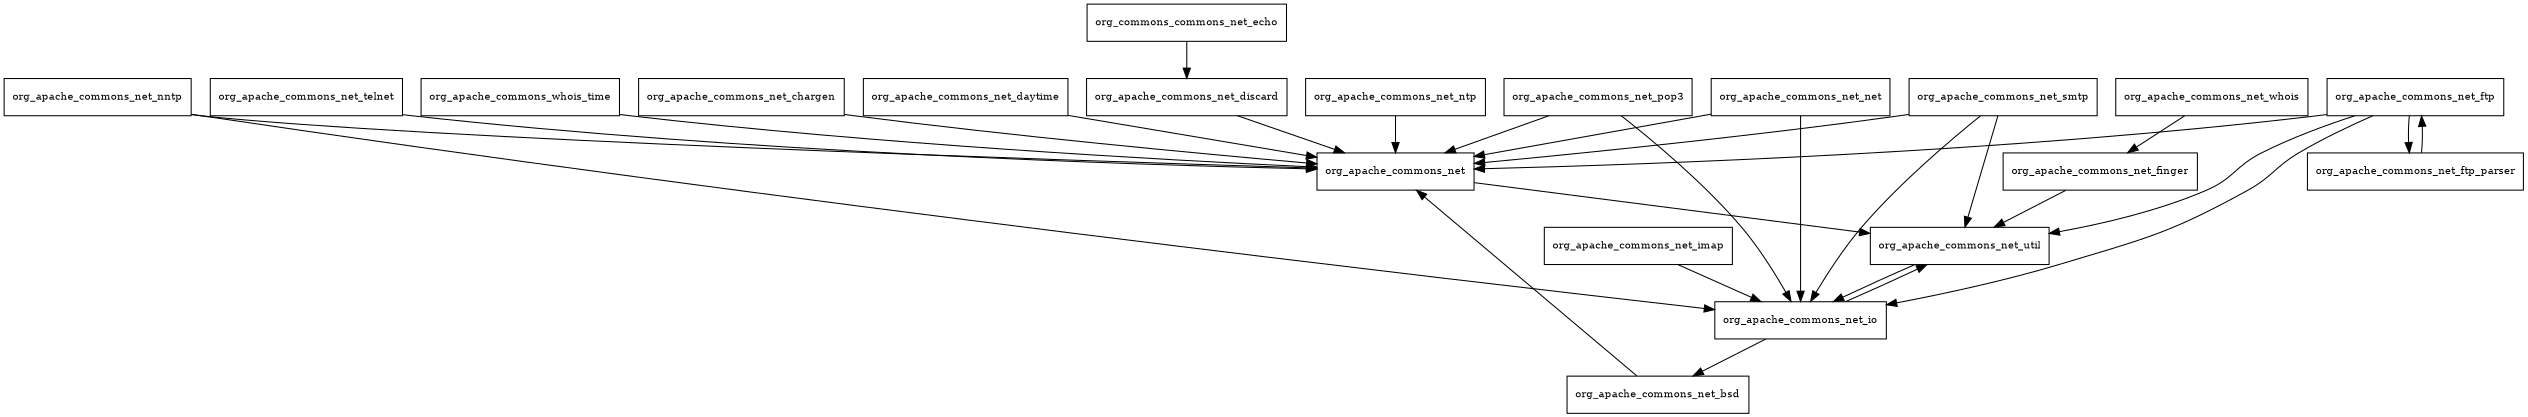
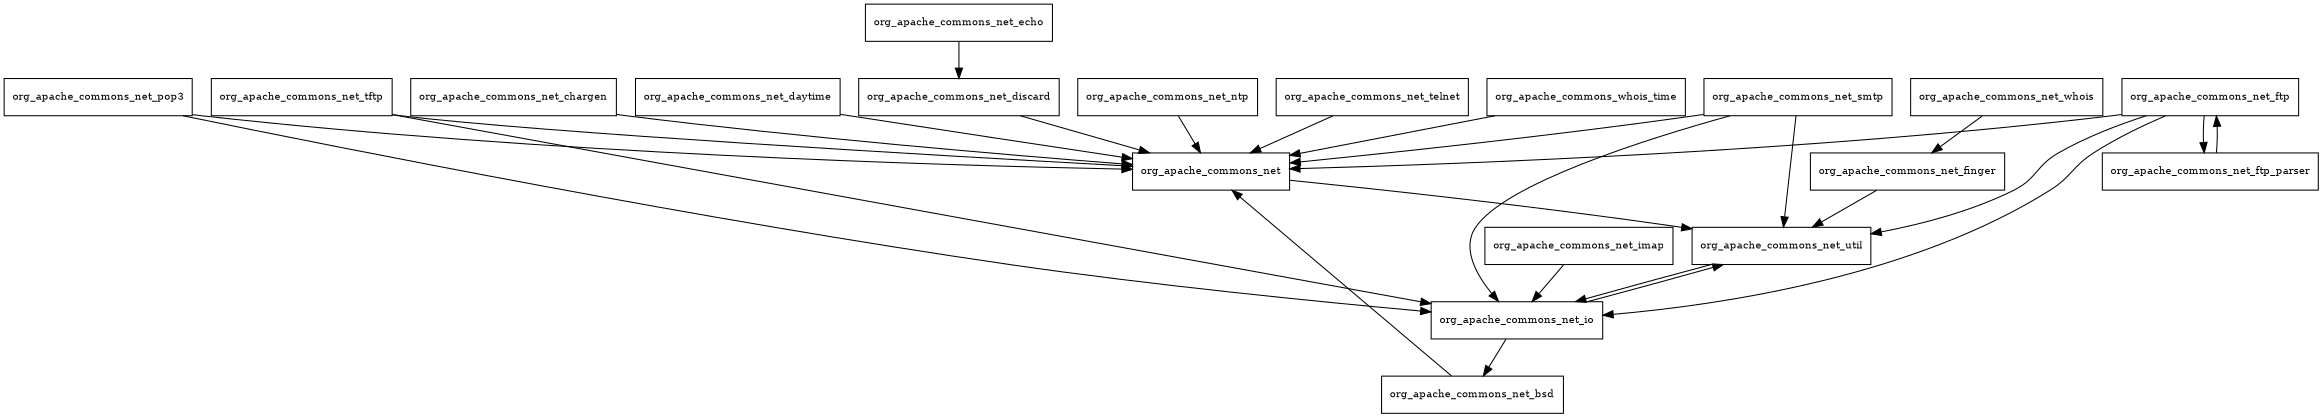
(1187, 23) -> (959, 23)
(98, 97) -> none
(1801, 97) -> (302, 97)
